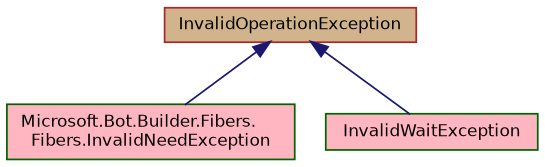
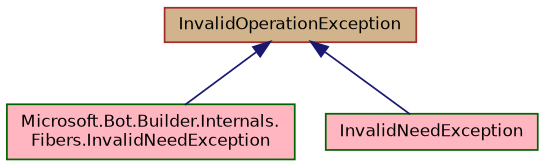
(151, 132) -> (151, 132)
(432, 132) -> (432, 132)
